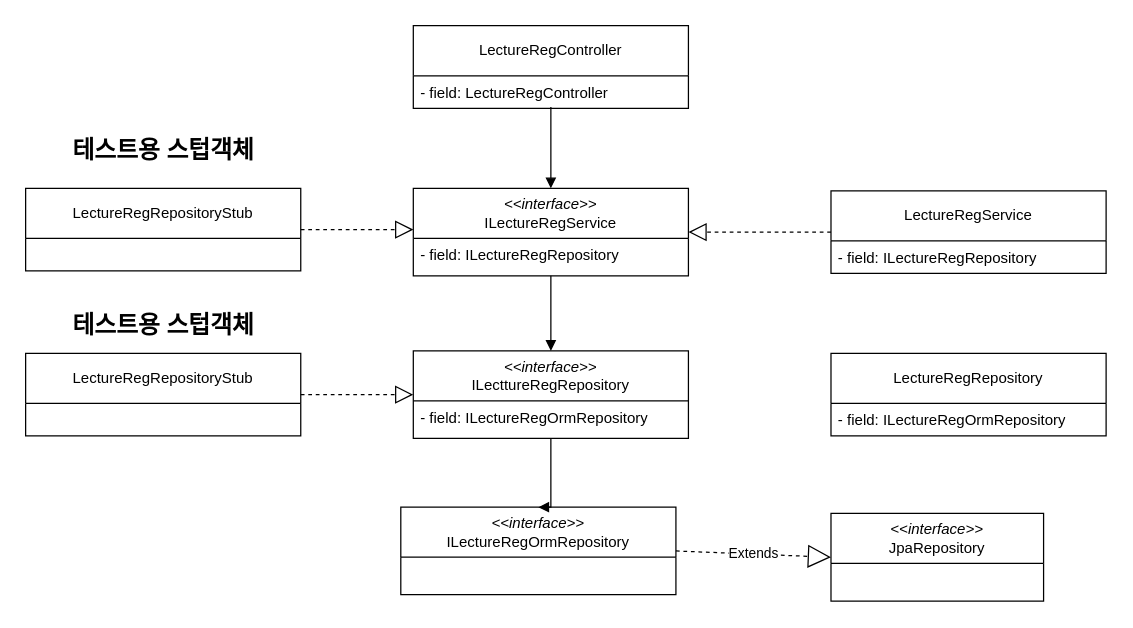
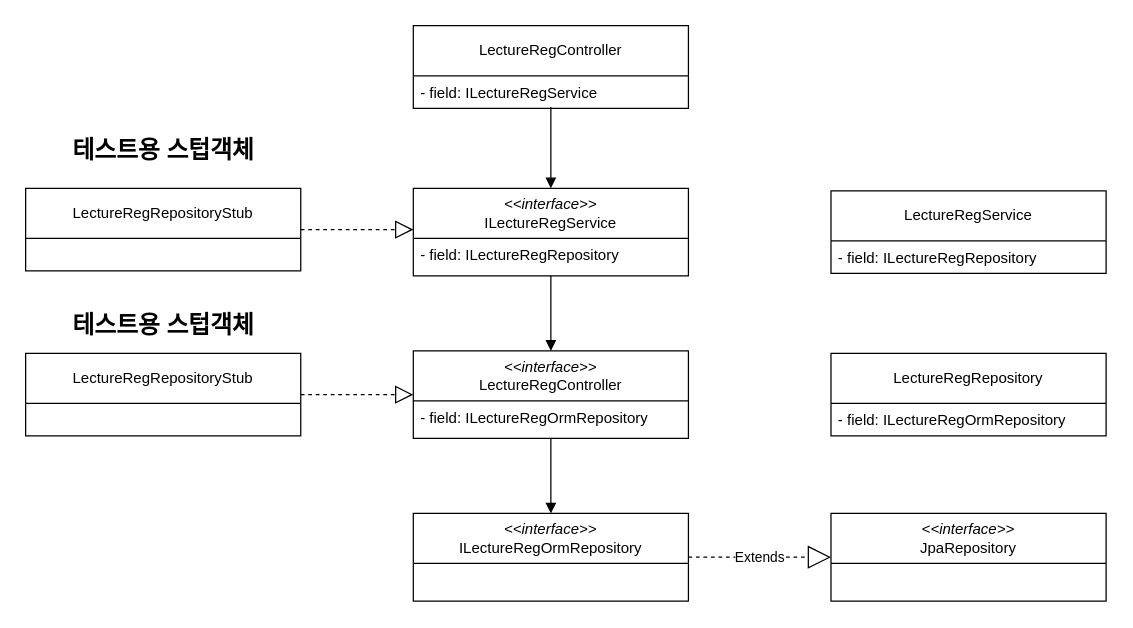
(529, 93) -> (522, 93)
(766, 232) -> none
(551, 376) -> (551, 376)
(538, 551) -> (551, 557)
(937, 557) -> (968, 557)
